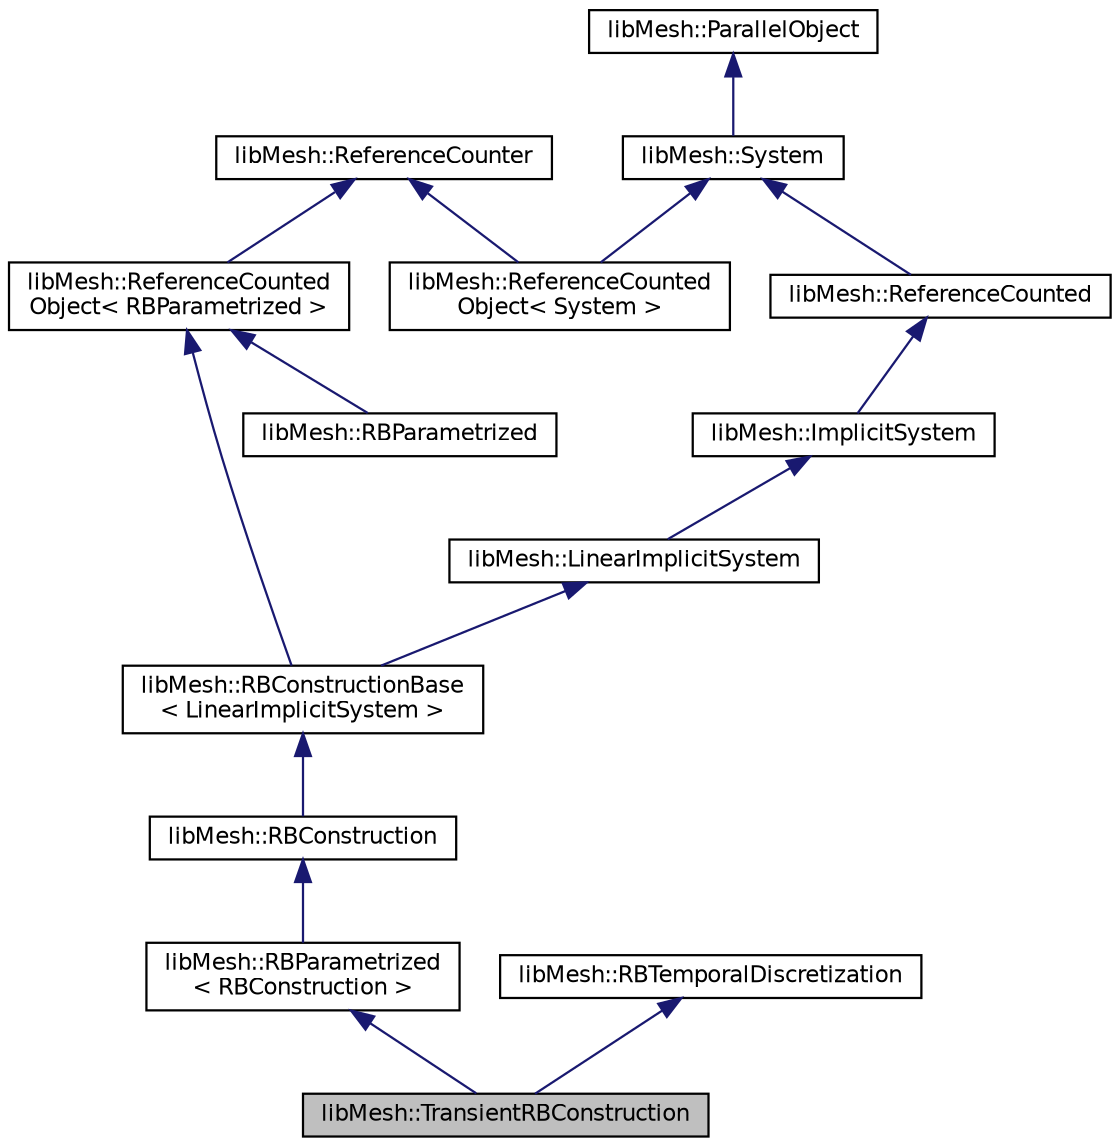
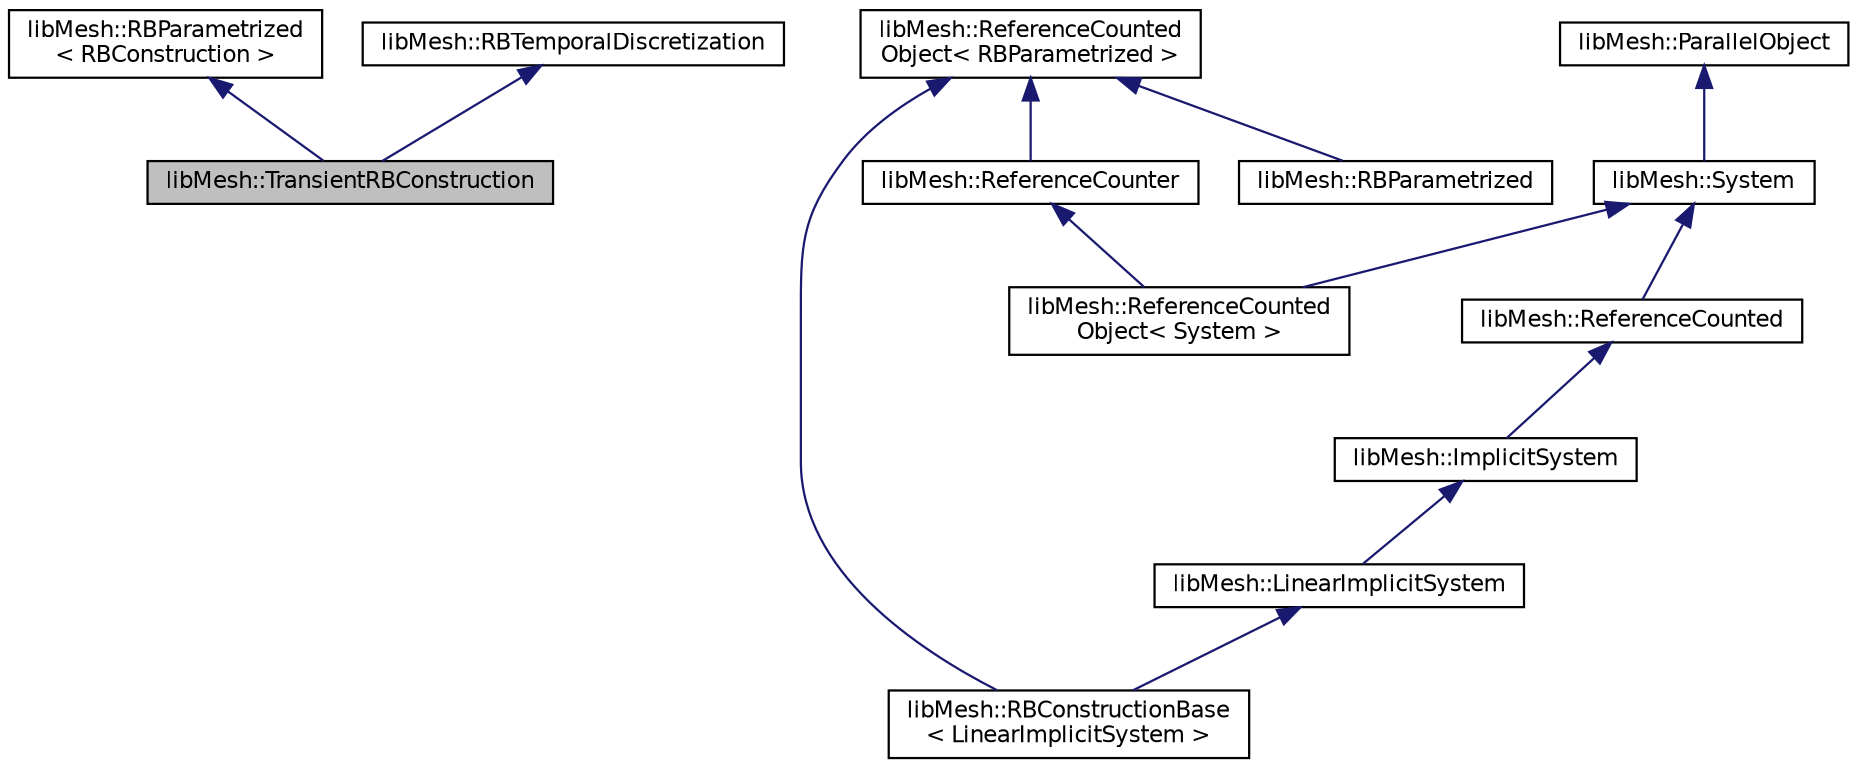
(281, 227) -> (1031, 131)
(303, 838) -> none
